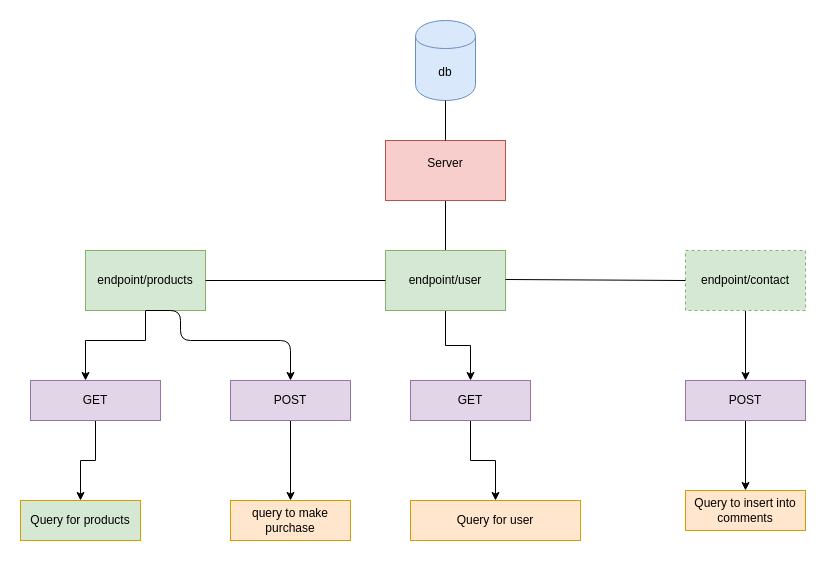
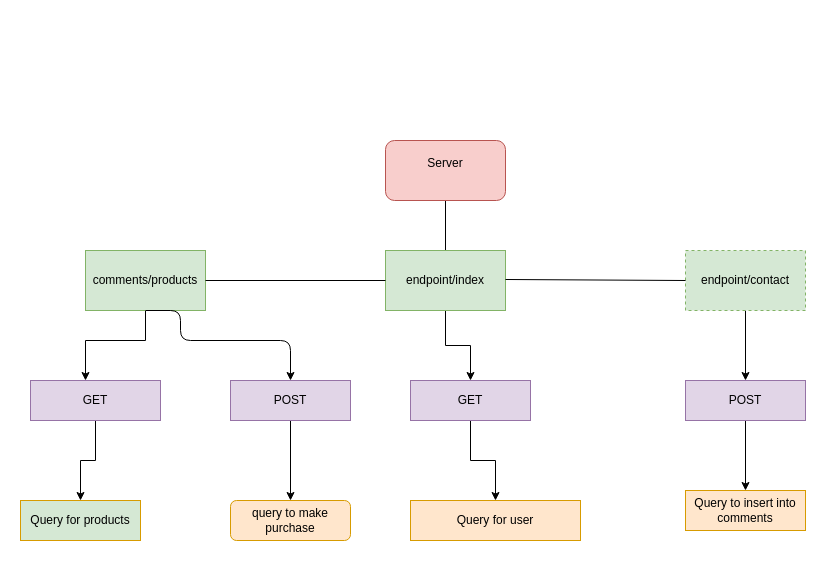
(446, 61) -> none
(446, 121) -> none
(446, 171) -> (446, 171)
(146, 281) -> (146, 281)
(446, 281) -> (446, 281)
(291, 521) -> (291, 521)
